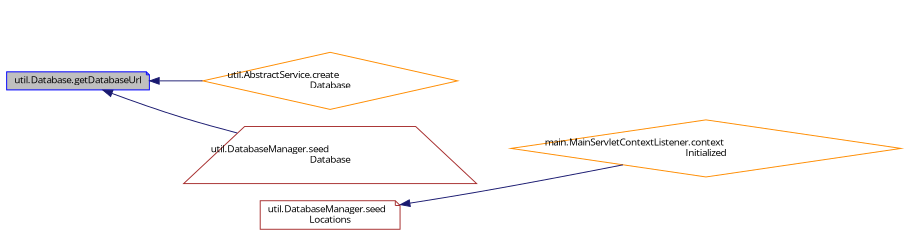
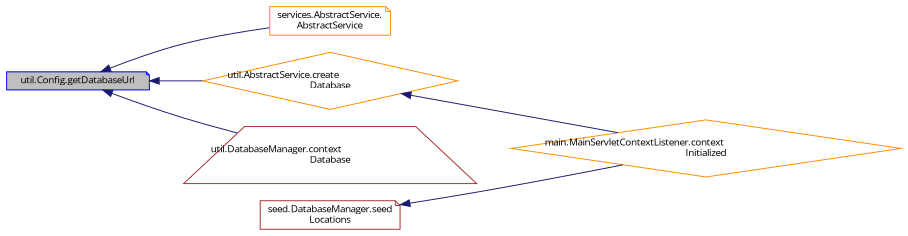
none -> (330, 21)
(78, 81) -> (78, 81)
none -> (514, 114)
(330, 155) -> (330, 155)
(330, 215) -> (330, 215)
